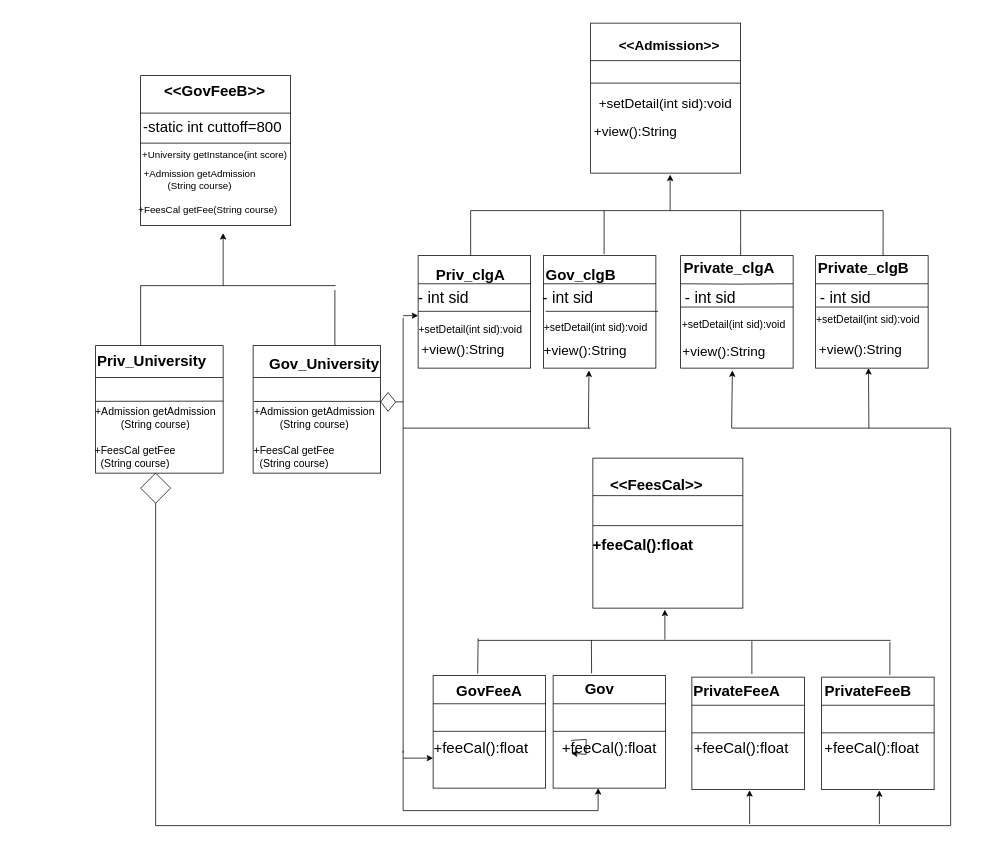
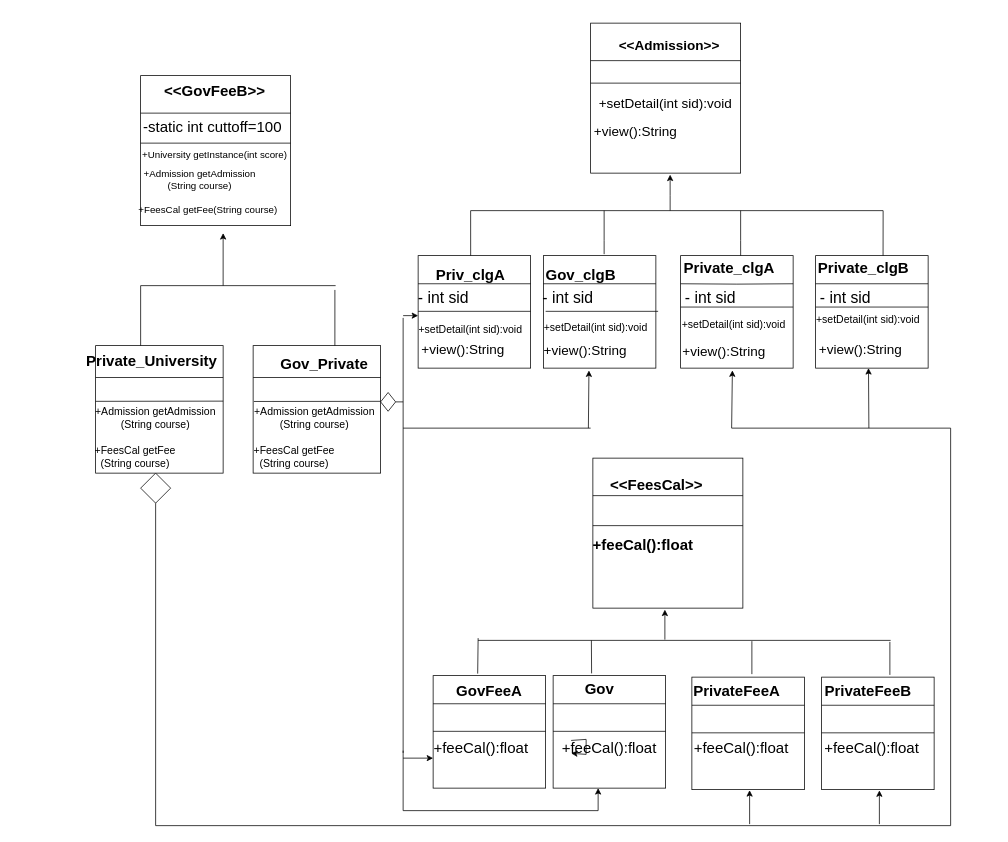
(213, 126) -> (213, 126)
(152, 360) -> (152, 360)
(324, 363) -> (324, 363)
